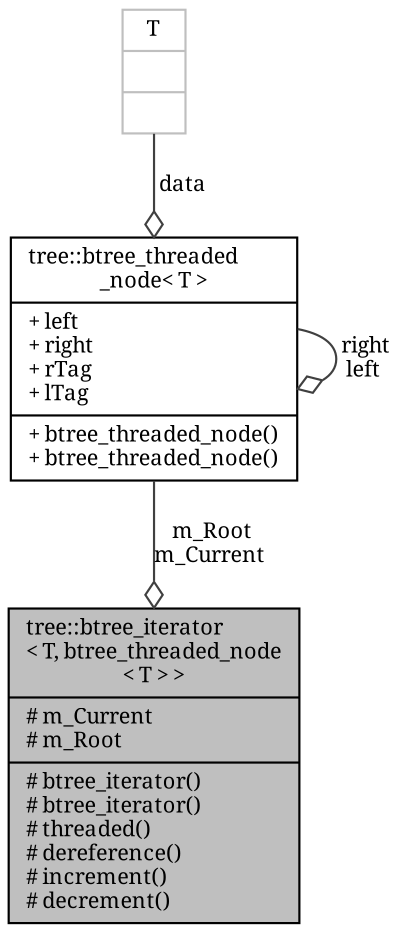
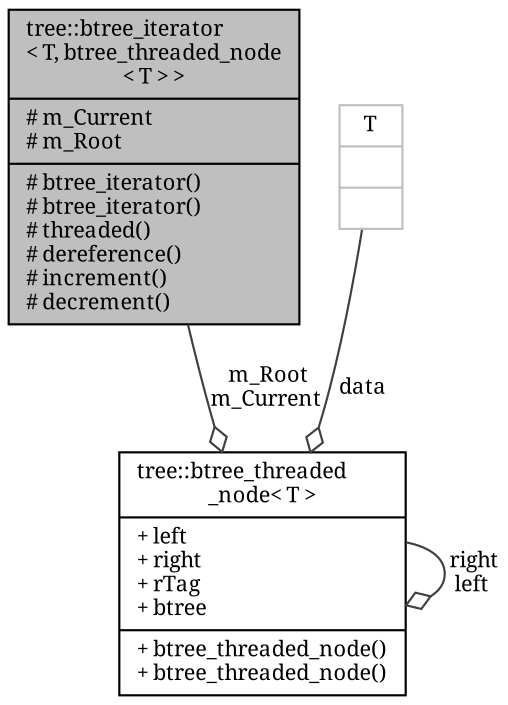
(59, 394) -> (172, 609)
(154, 531) -> (201, 376)
